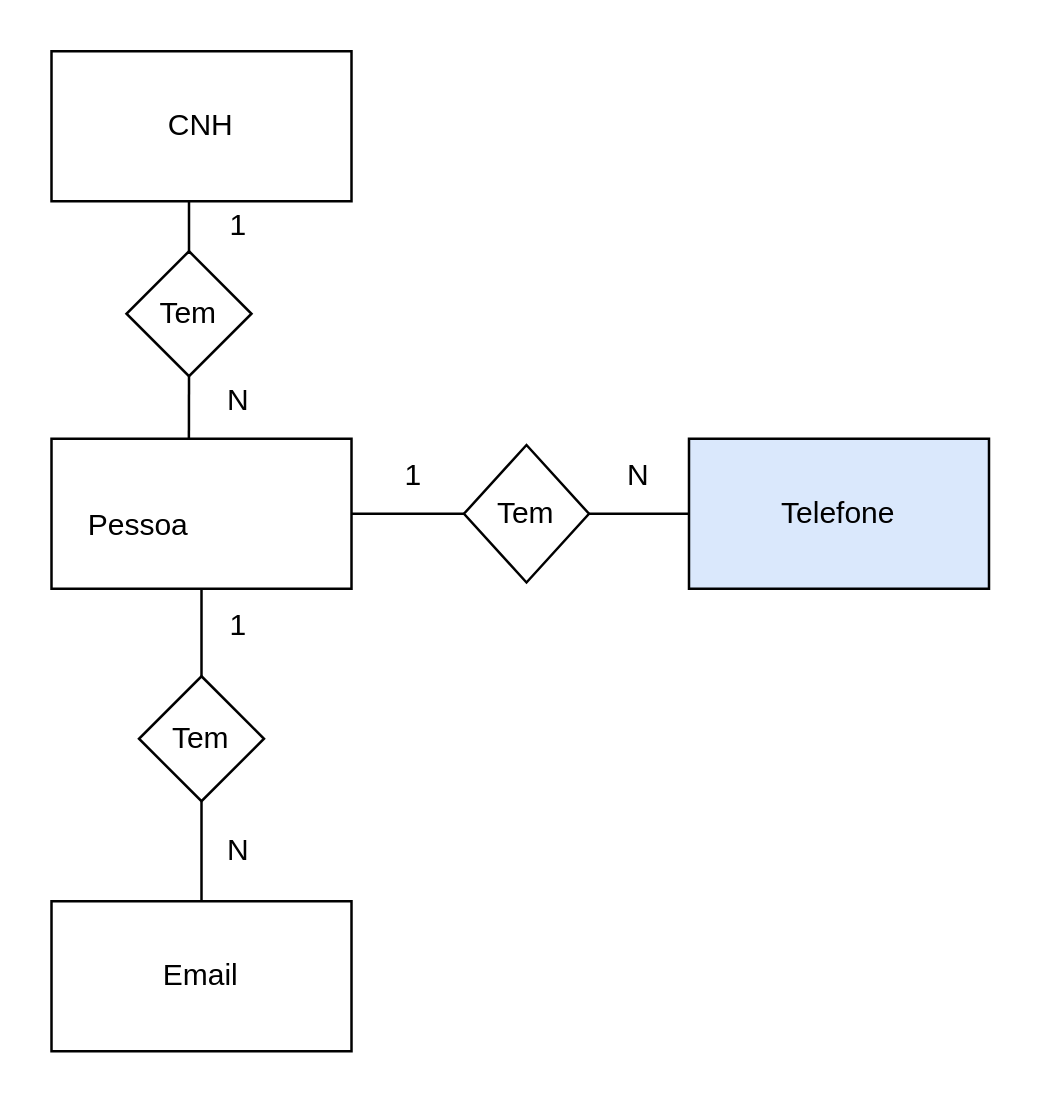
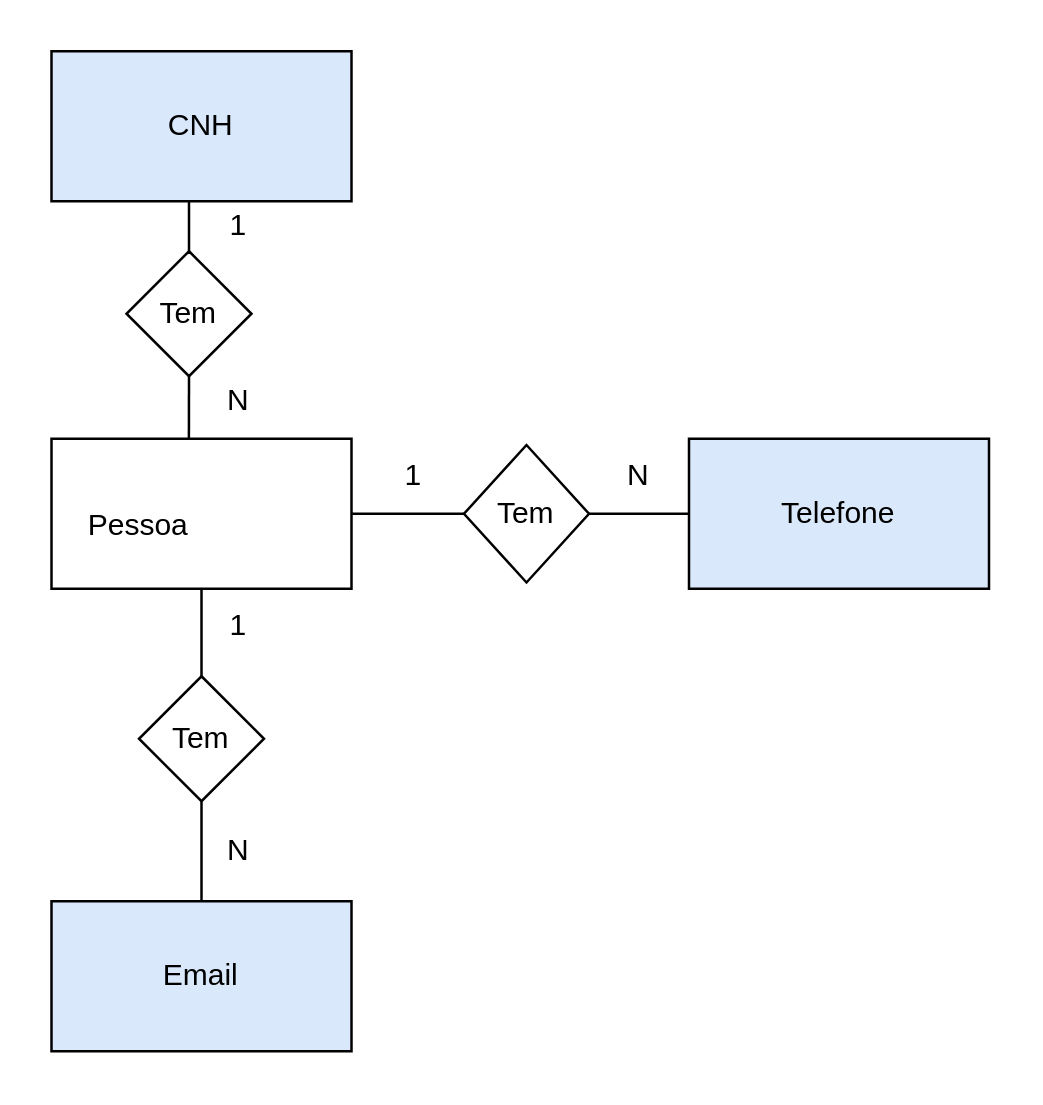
(201, 126) -> (201, 126)
(201, 976) -> (201, 976)
